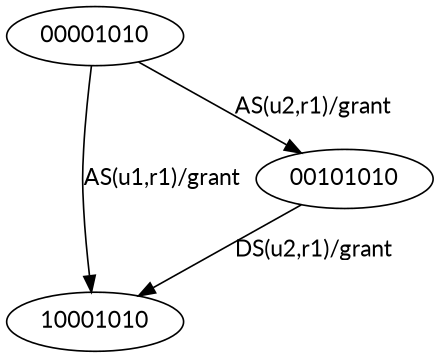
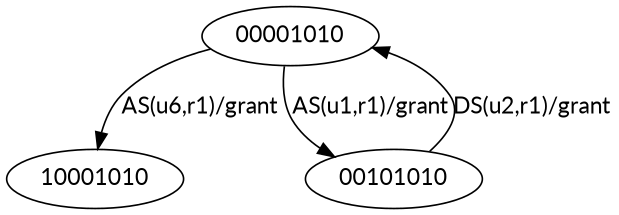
(313, 108) -> (371, 108)
(162, 179) -> (200, 108)
(227, 246) -> (446, 91)
